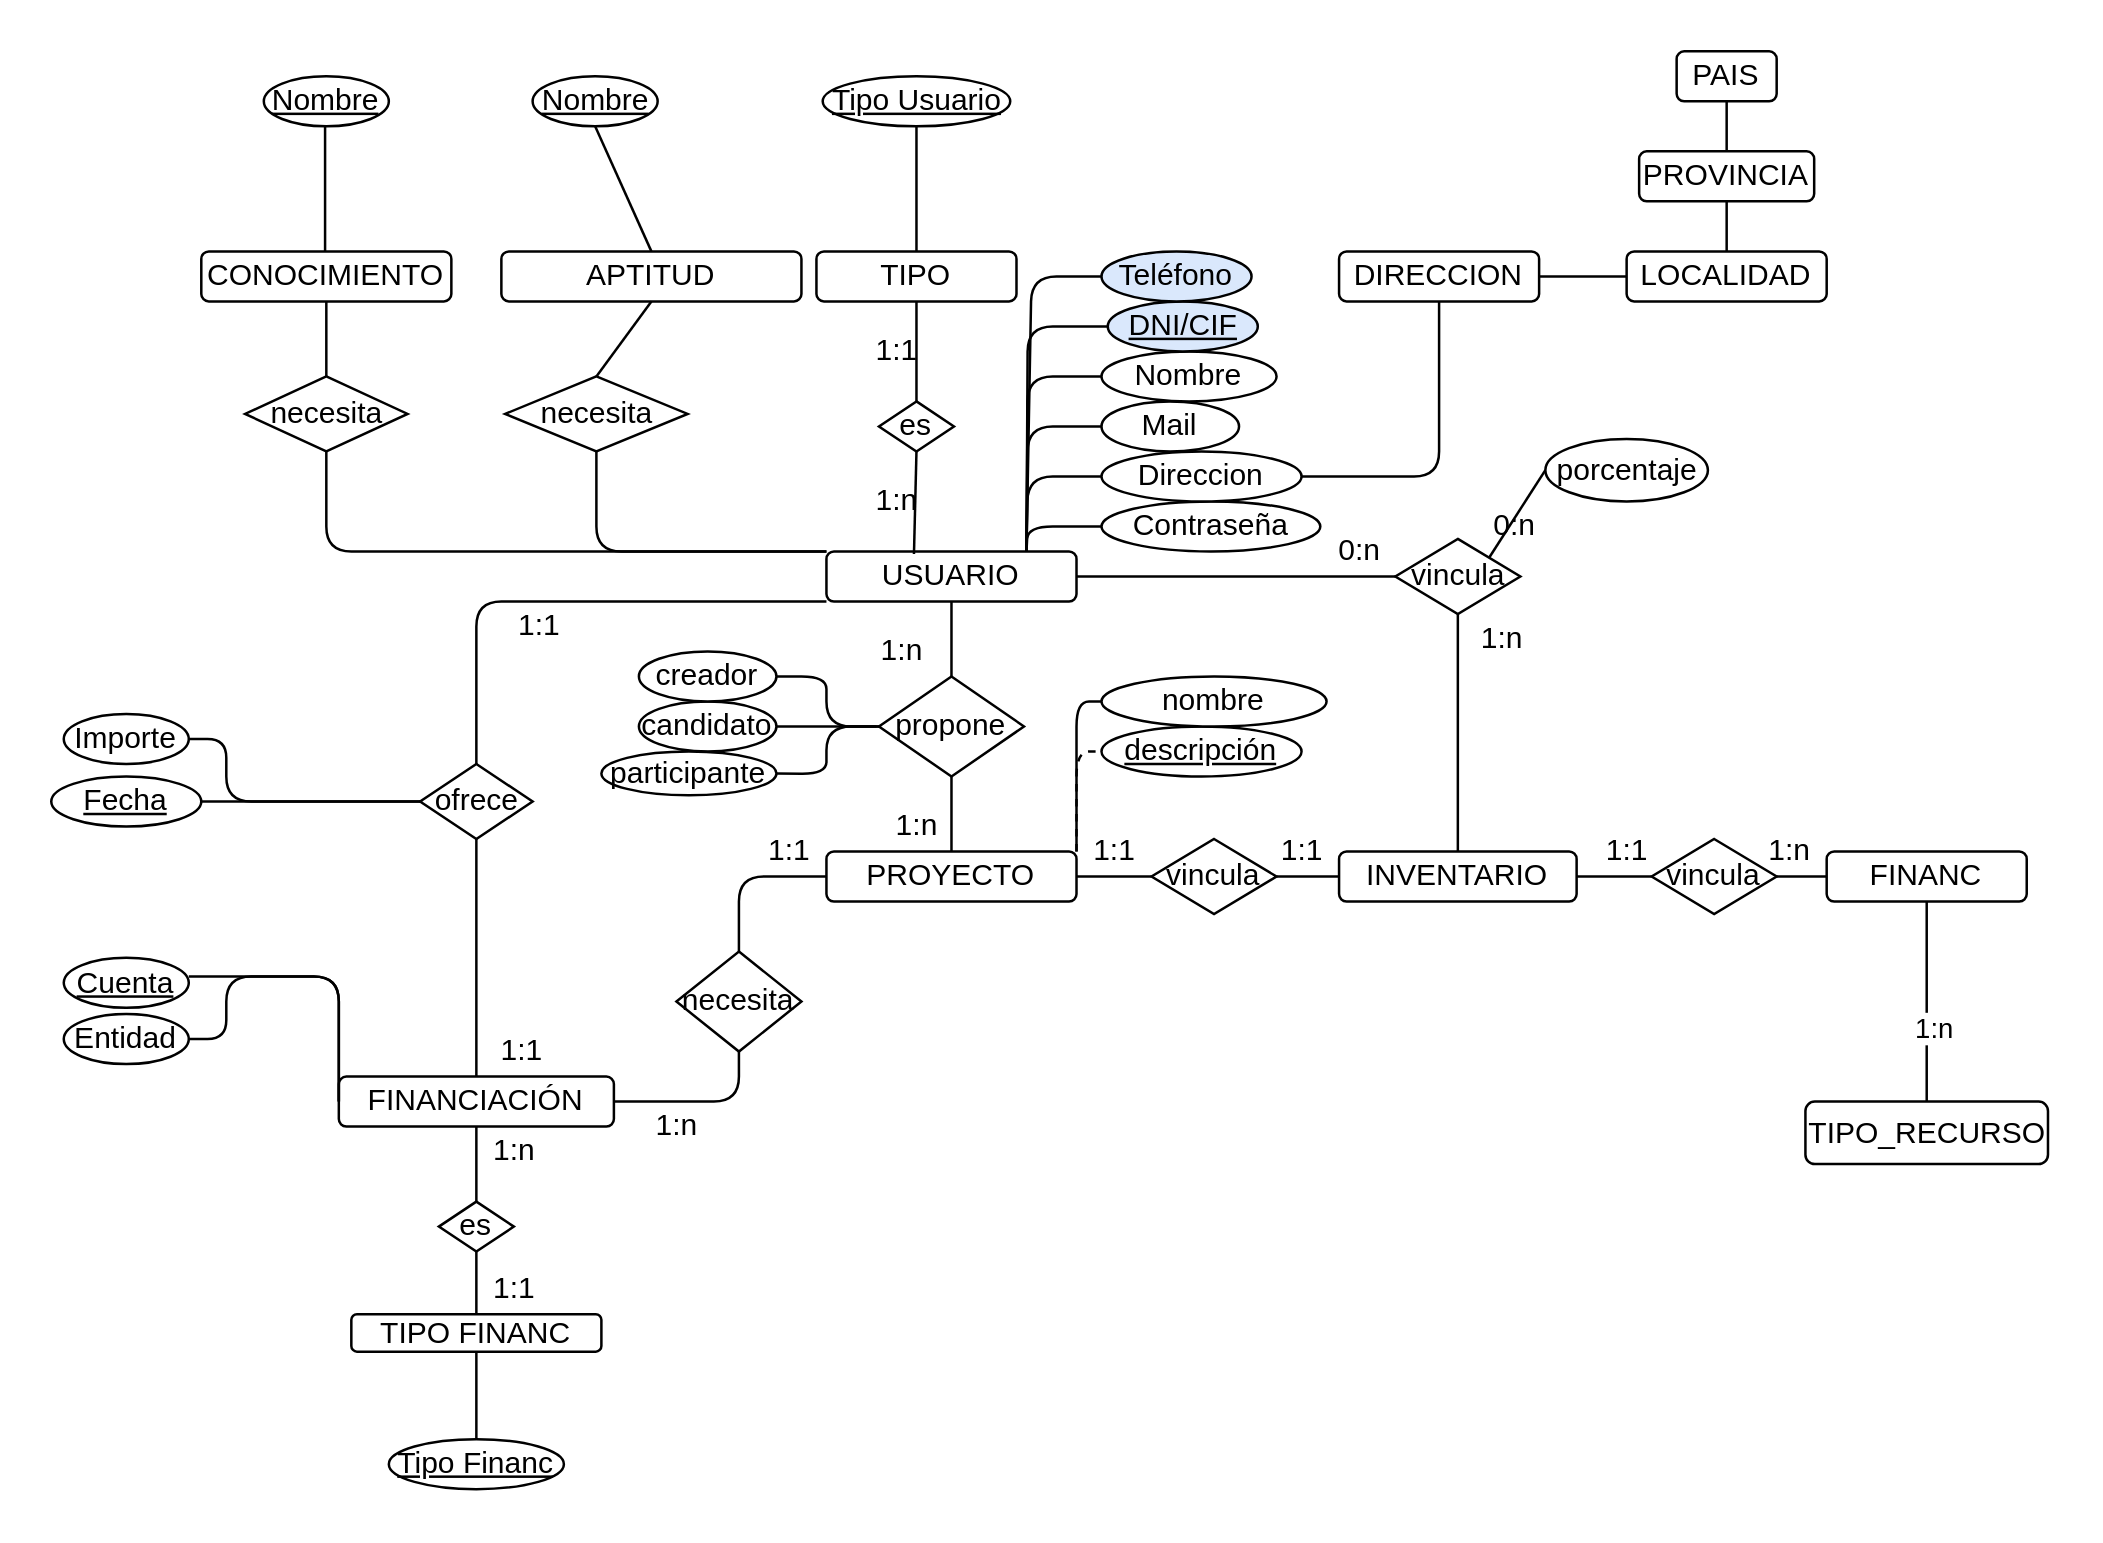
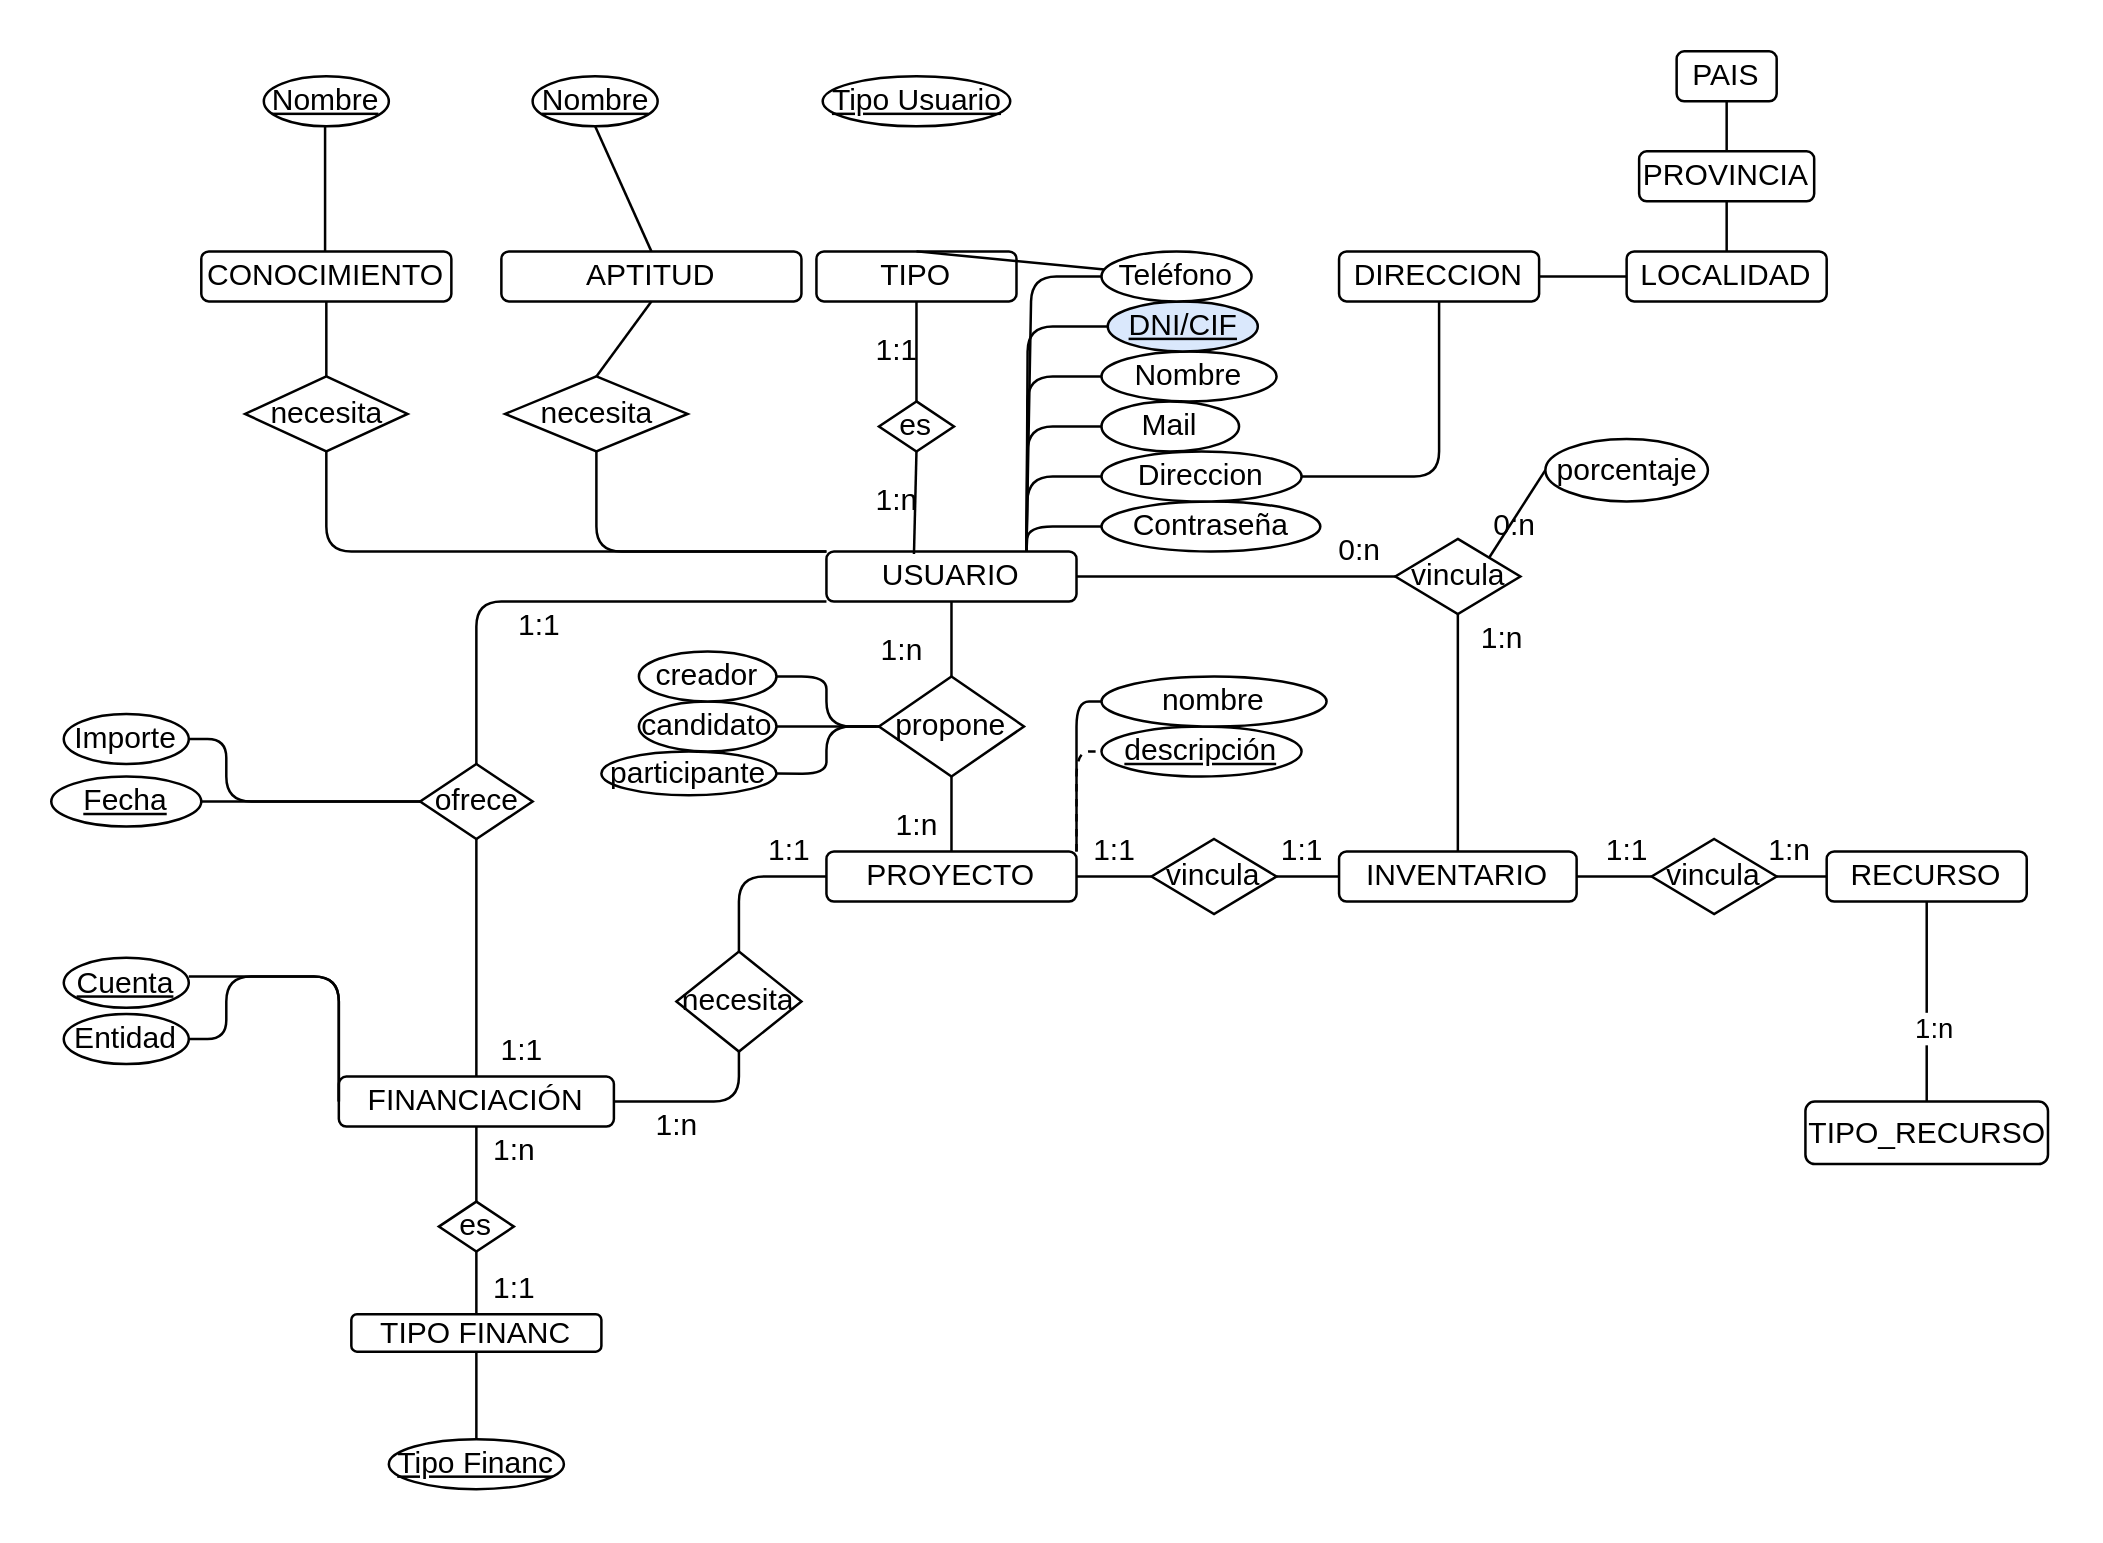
(916, 189) -> (1010, 260)
(1176, 276) -> (1176, 276)
(1926, 876) -> (1926, 876)
